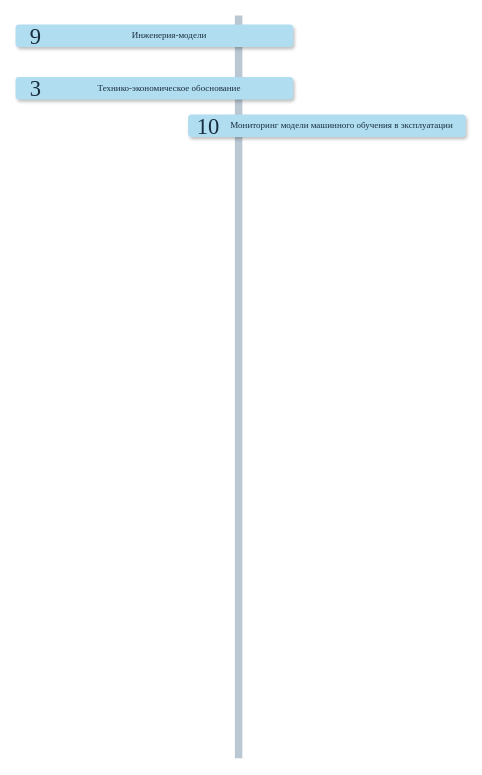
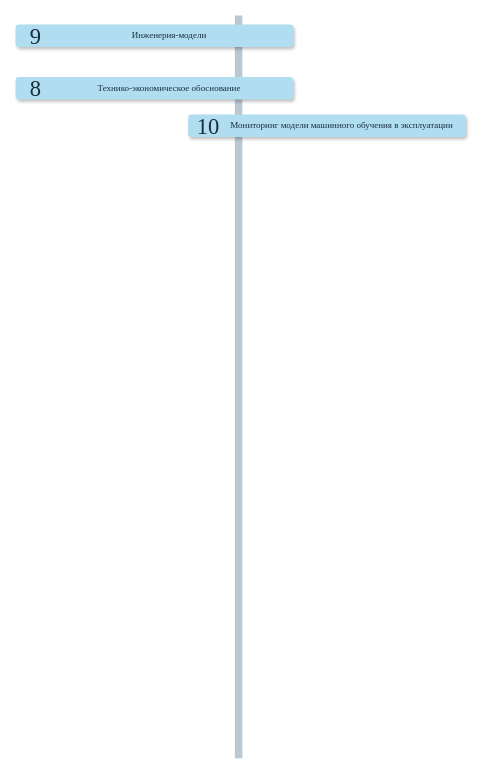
(36, 88) -> (36, 88)
